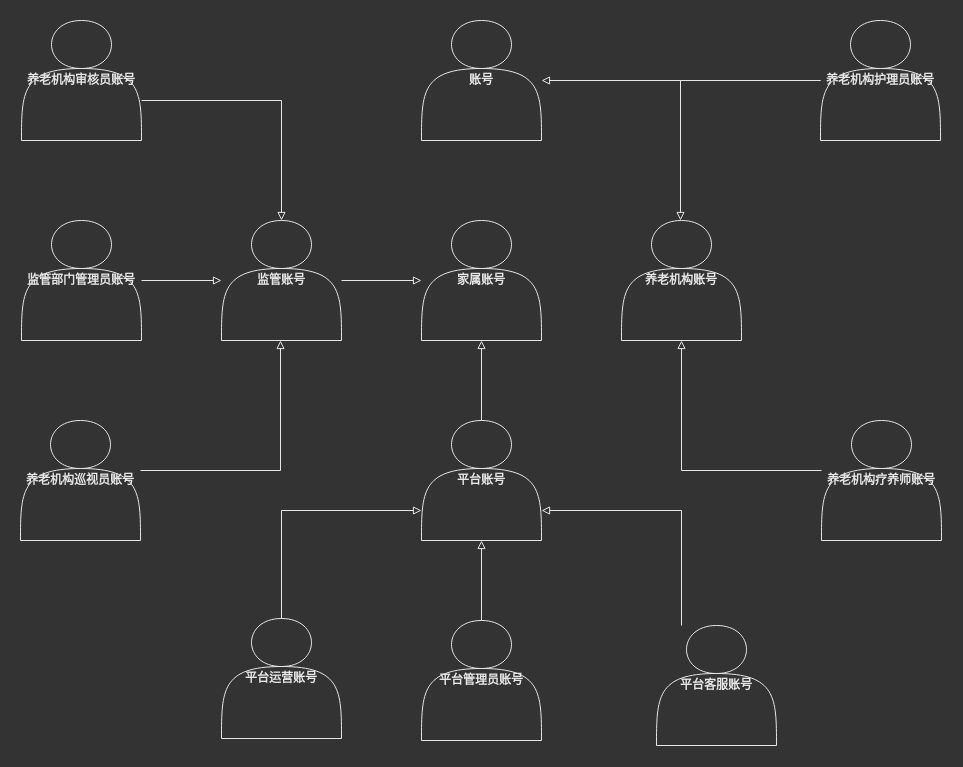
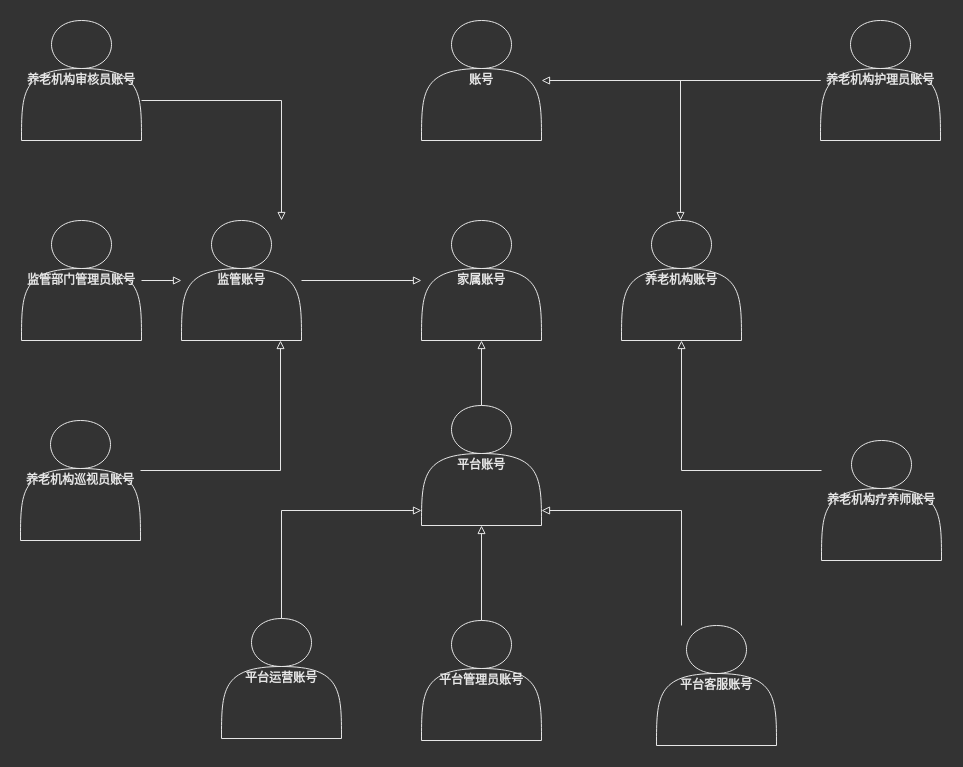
(282, 281) -> (242, 281)
(482, 481) -> (482, 466)
(882, 481) -> (882, 501)
